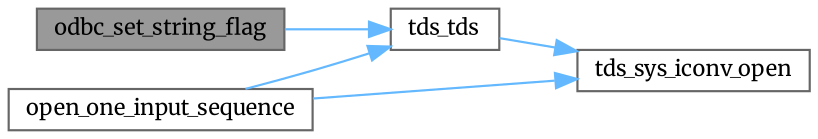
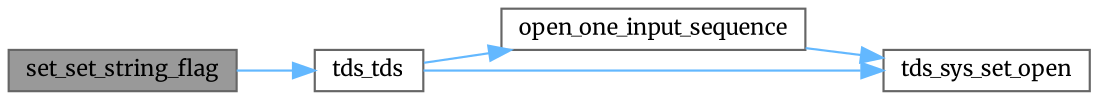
(161, 29) -> (123, 71)
(694, 71) -> (987, 71)
(308, 72) -> (460, 58)
